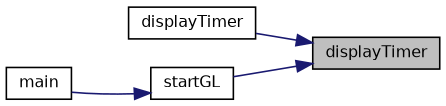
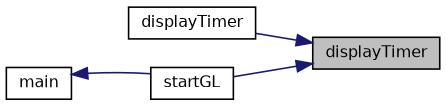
(103, 94) -> (119, 73)
